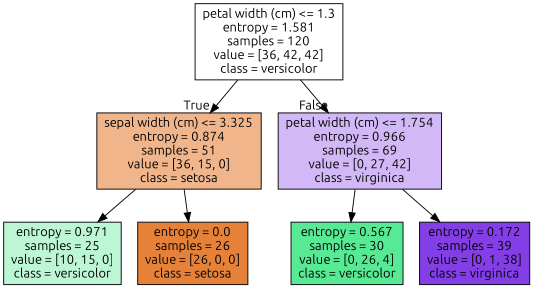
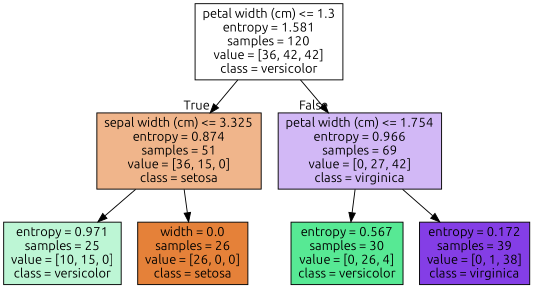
(193, 253) -> (193, 253)
